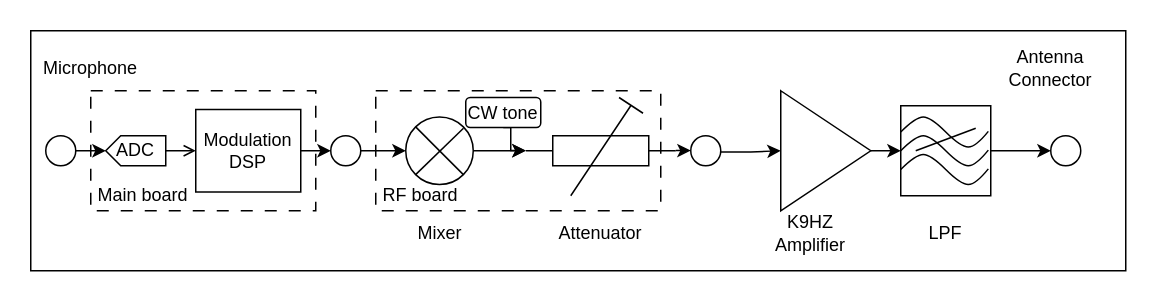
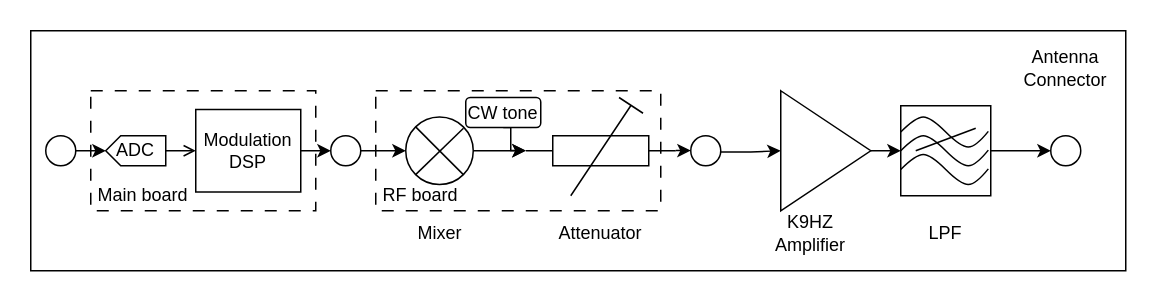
(91, 68) -> none
(1051, 68) -> (1066, 68)
